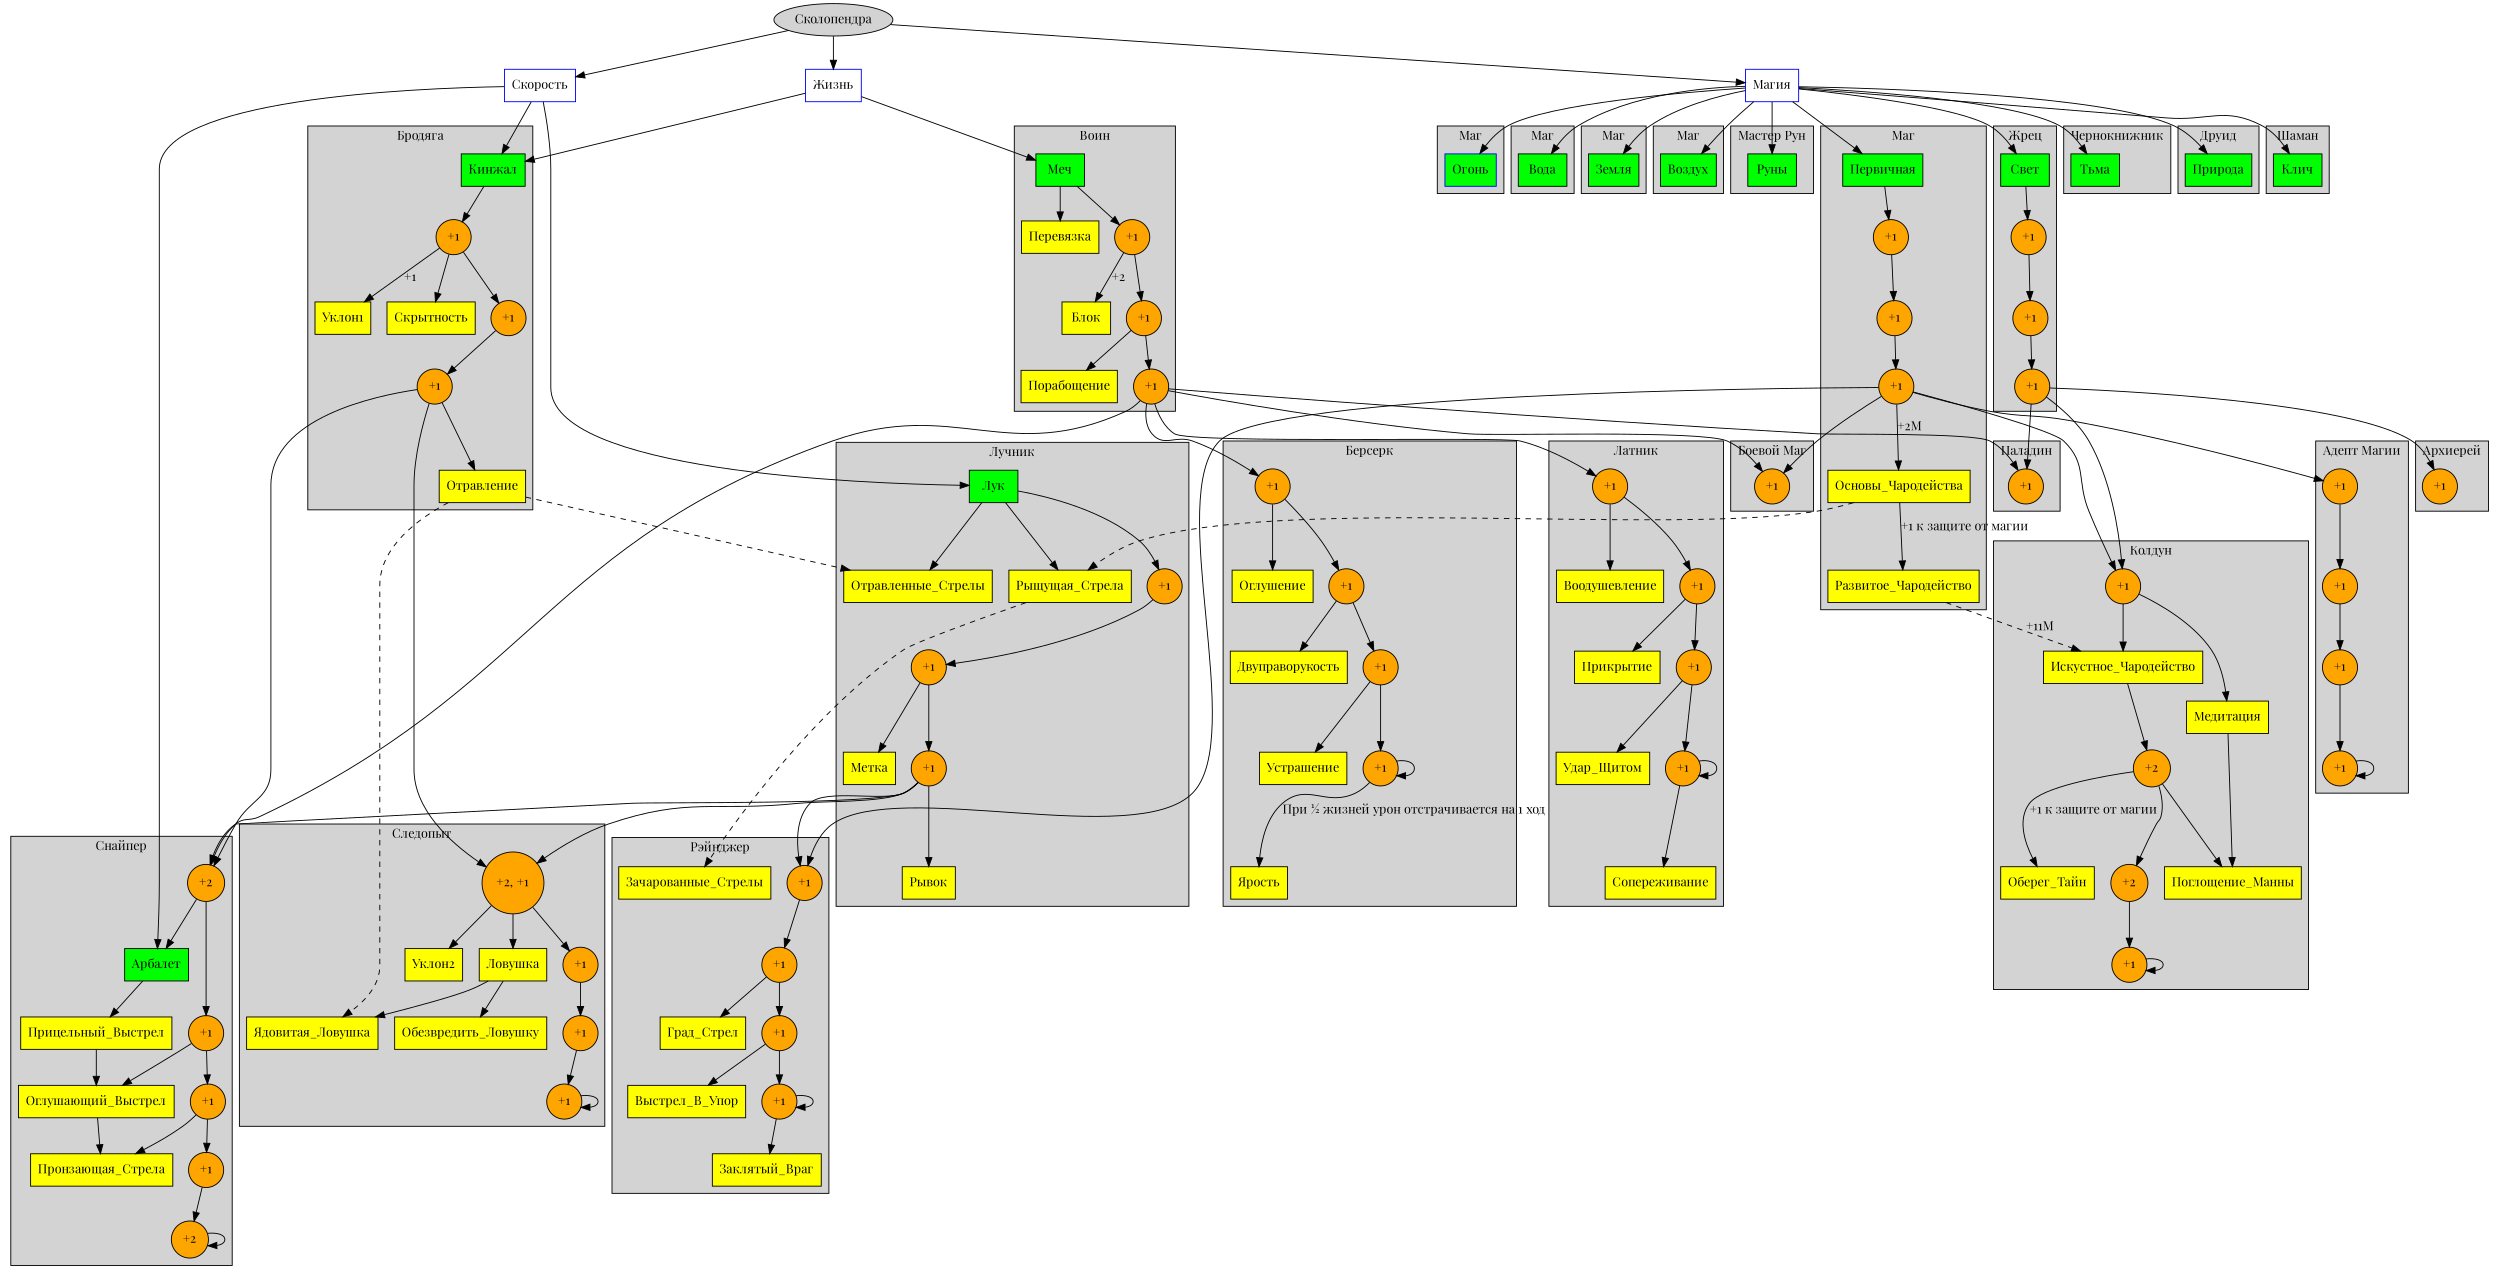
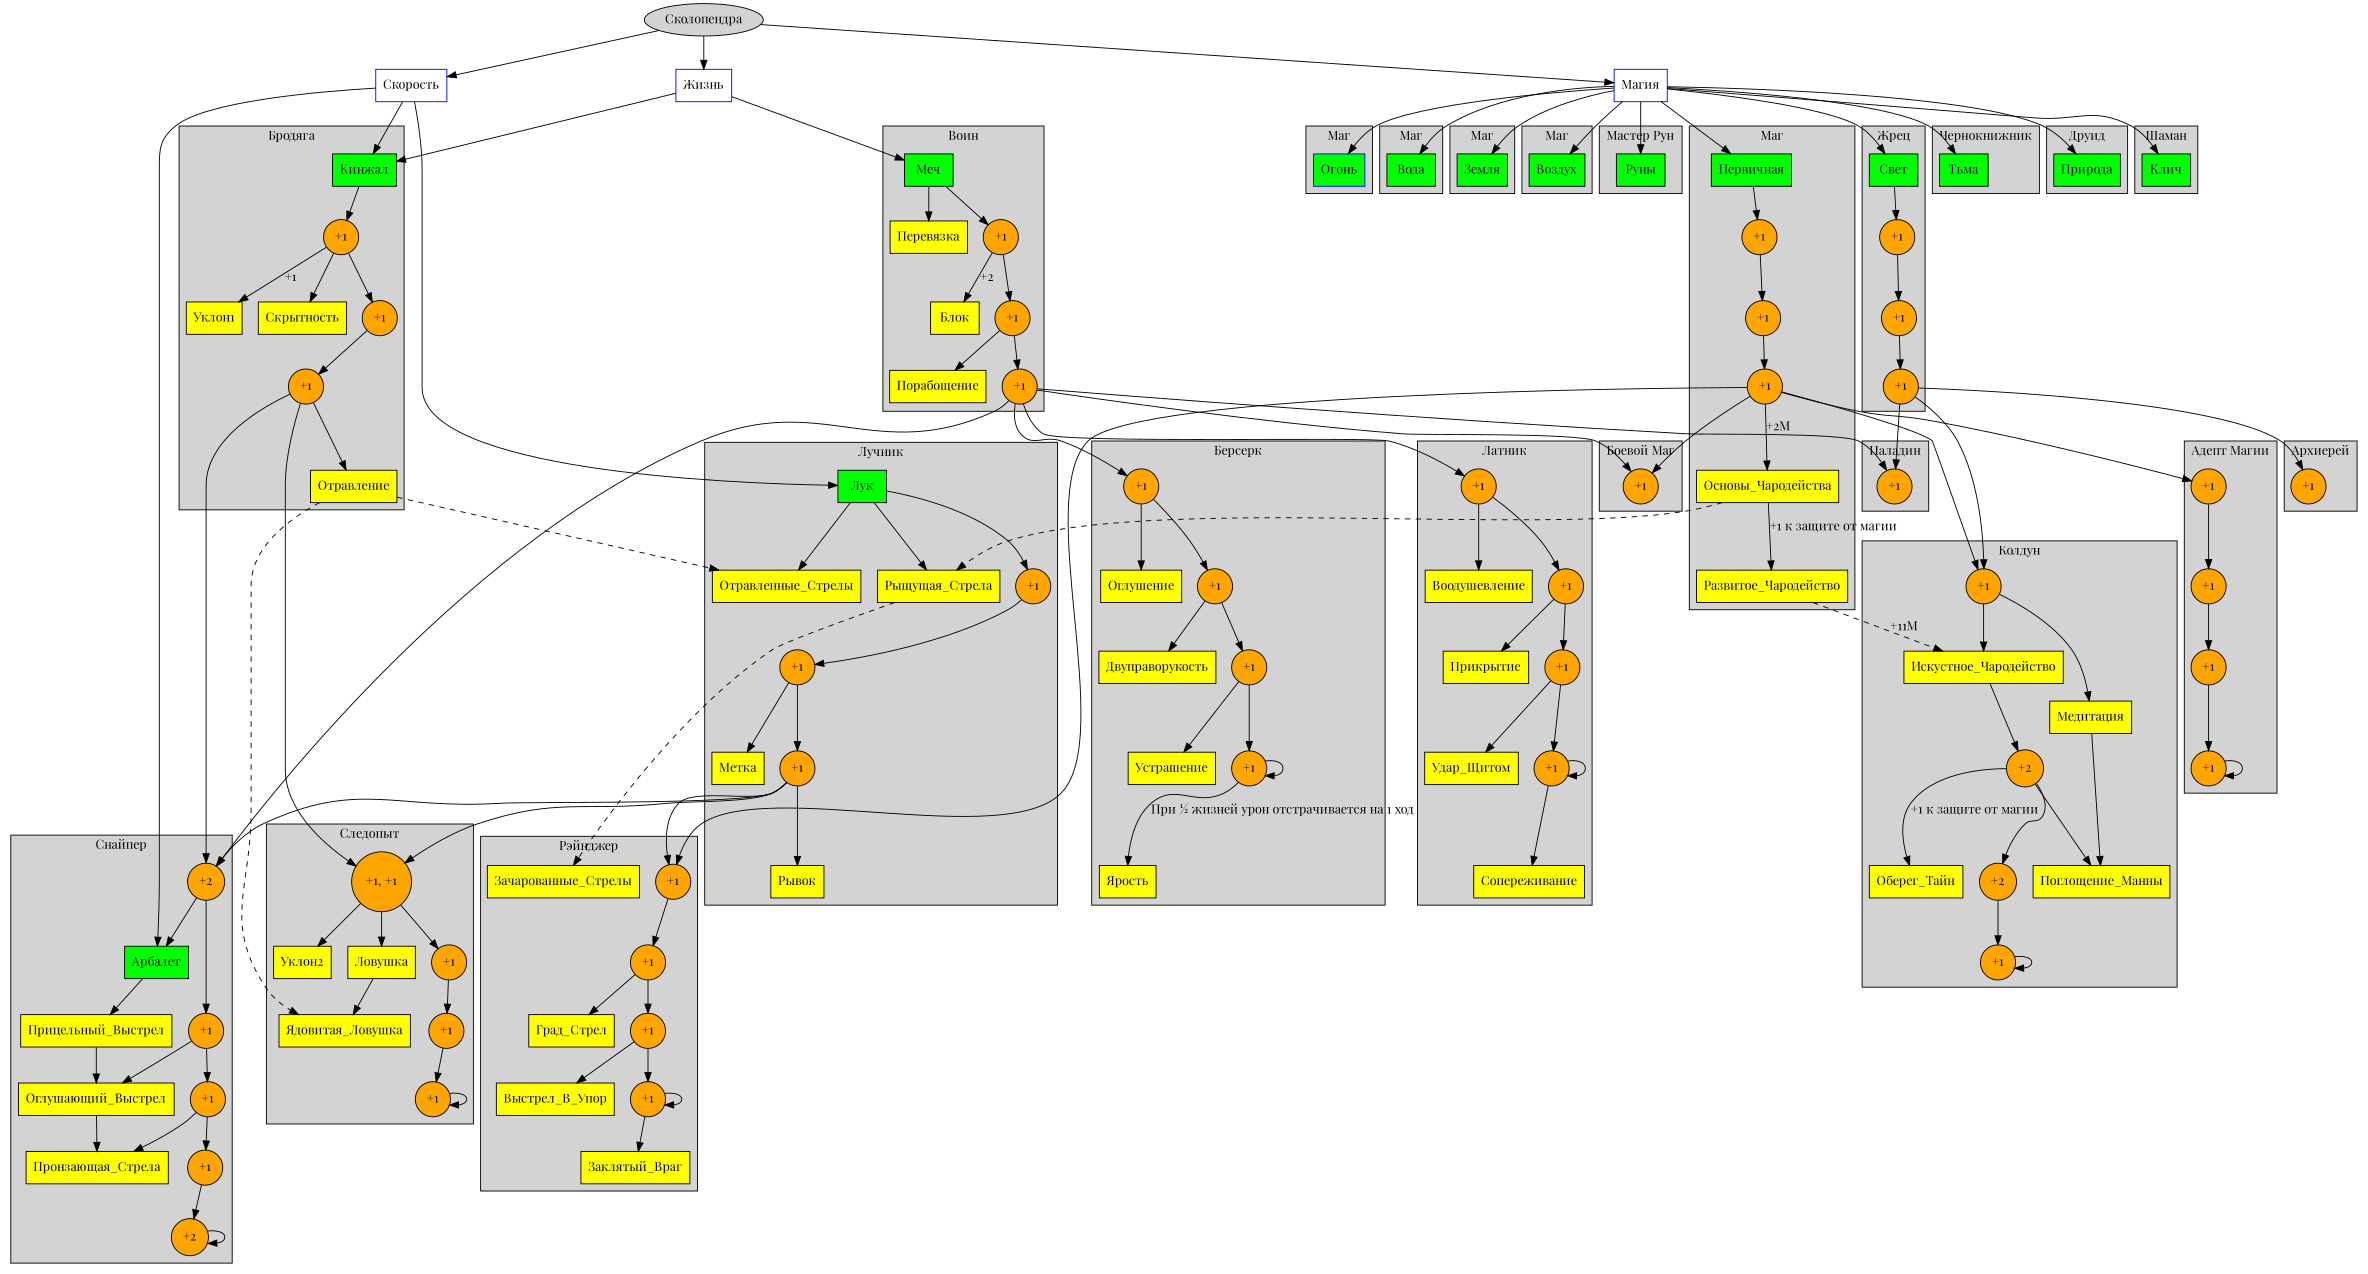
(513, 883) -> (382, 882)
(471, 1033) -> none
